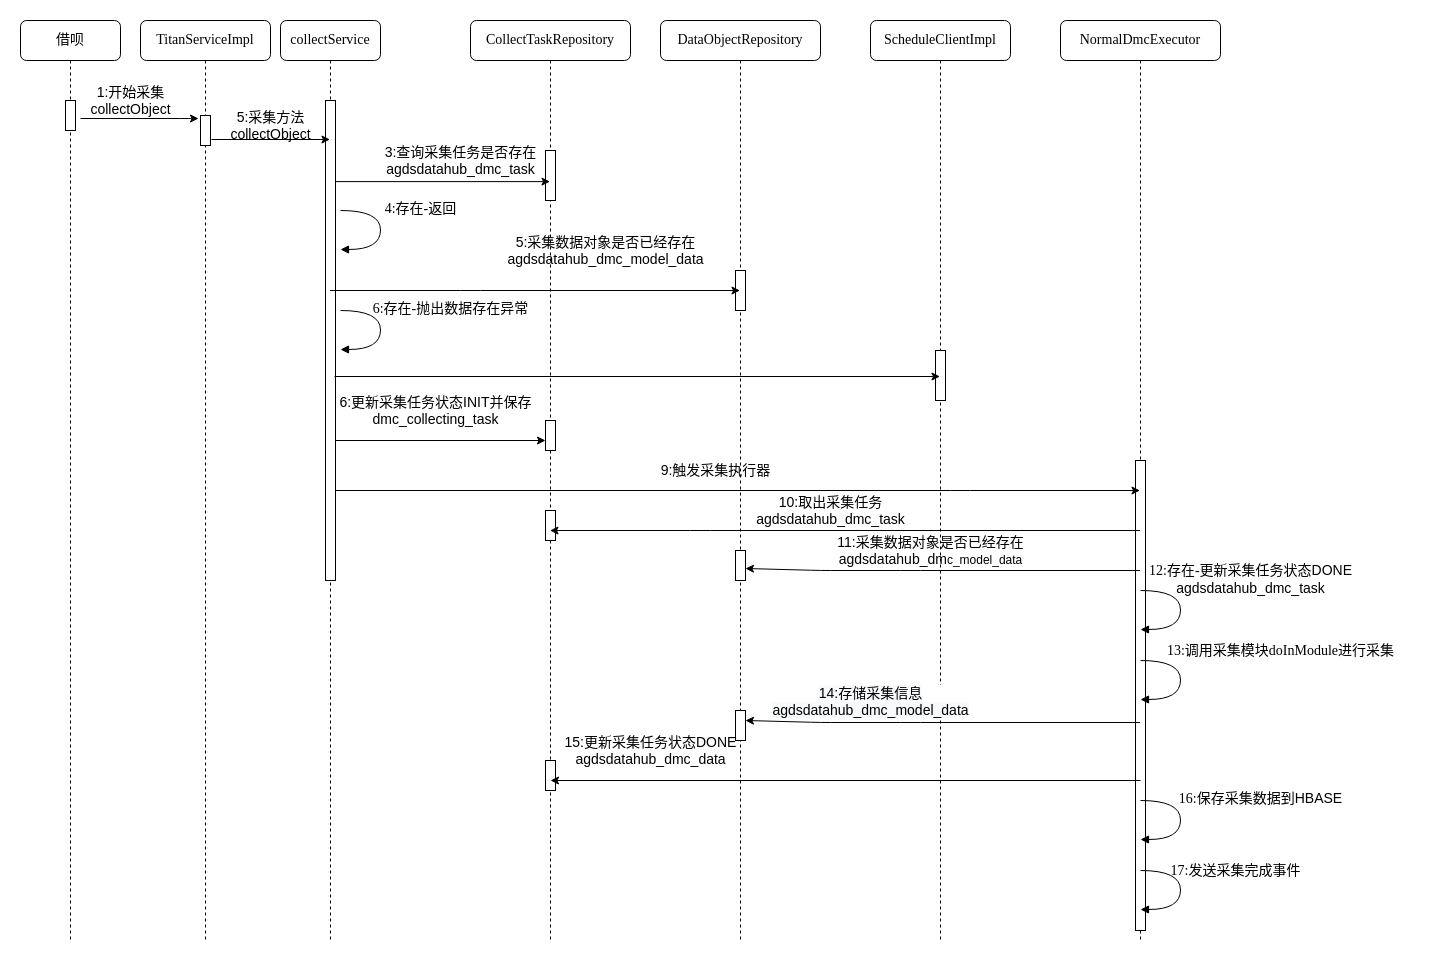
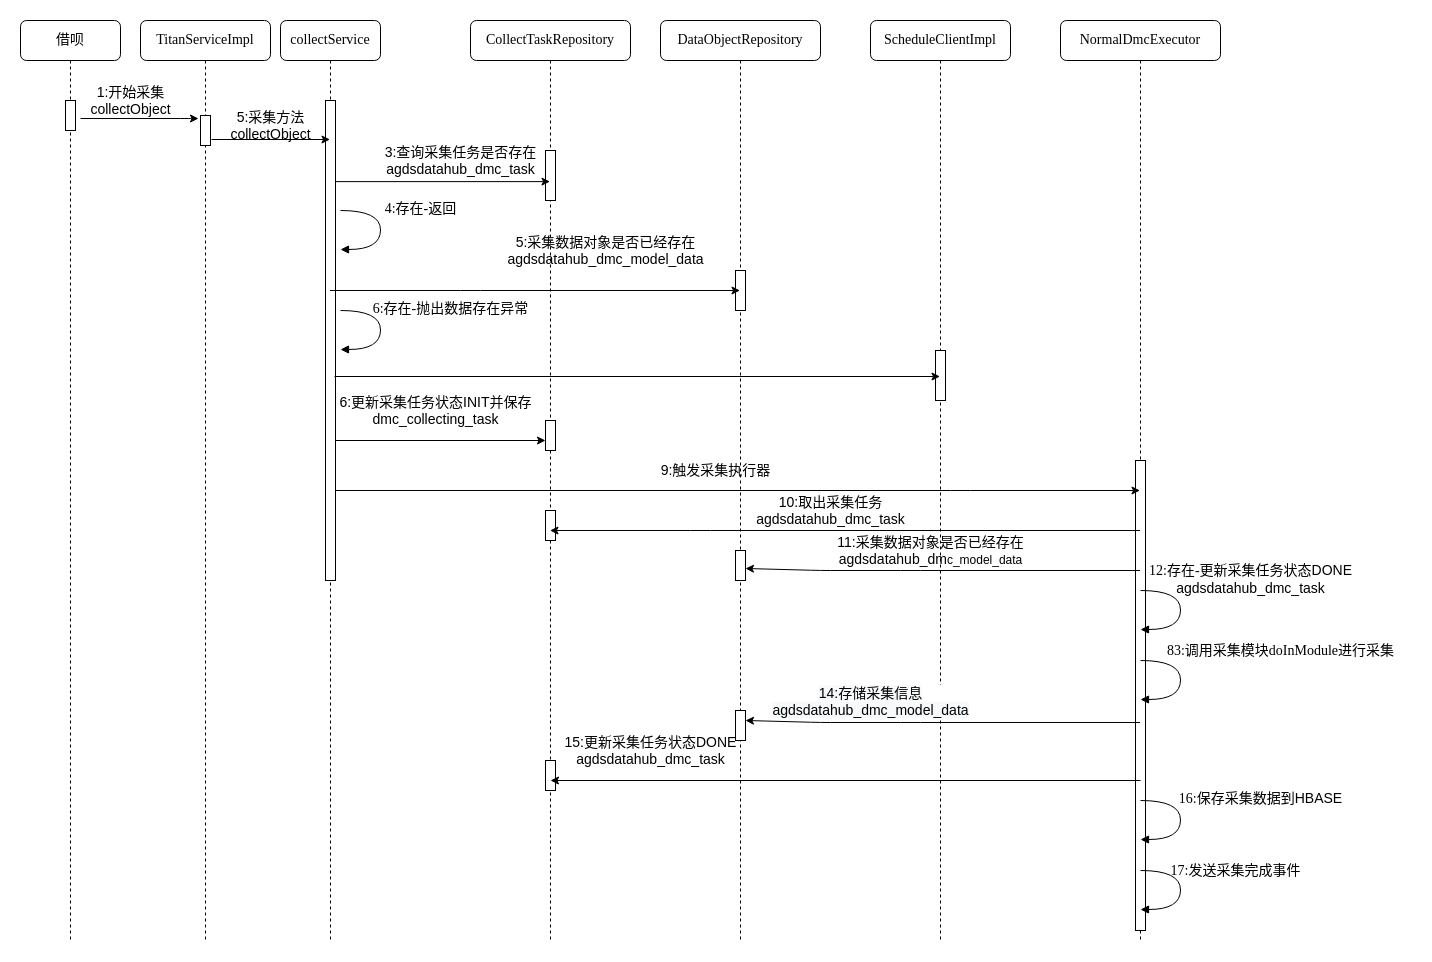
(1281, 651) -> (1281, 651)
(651, 751) -> (651, 751)
